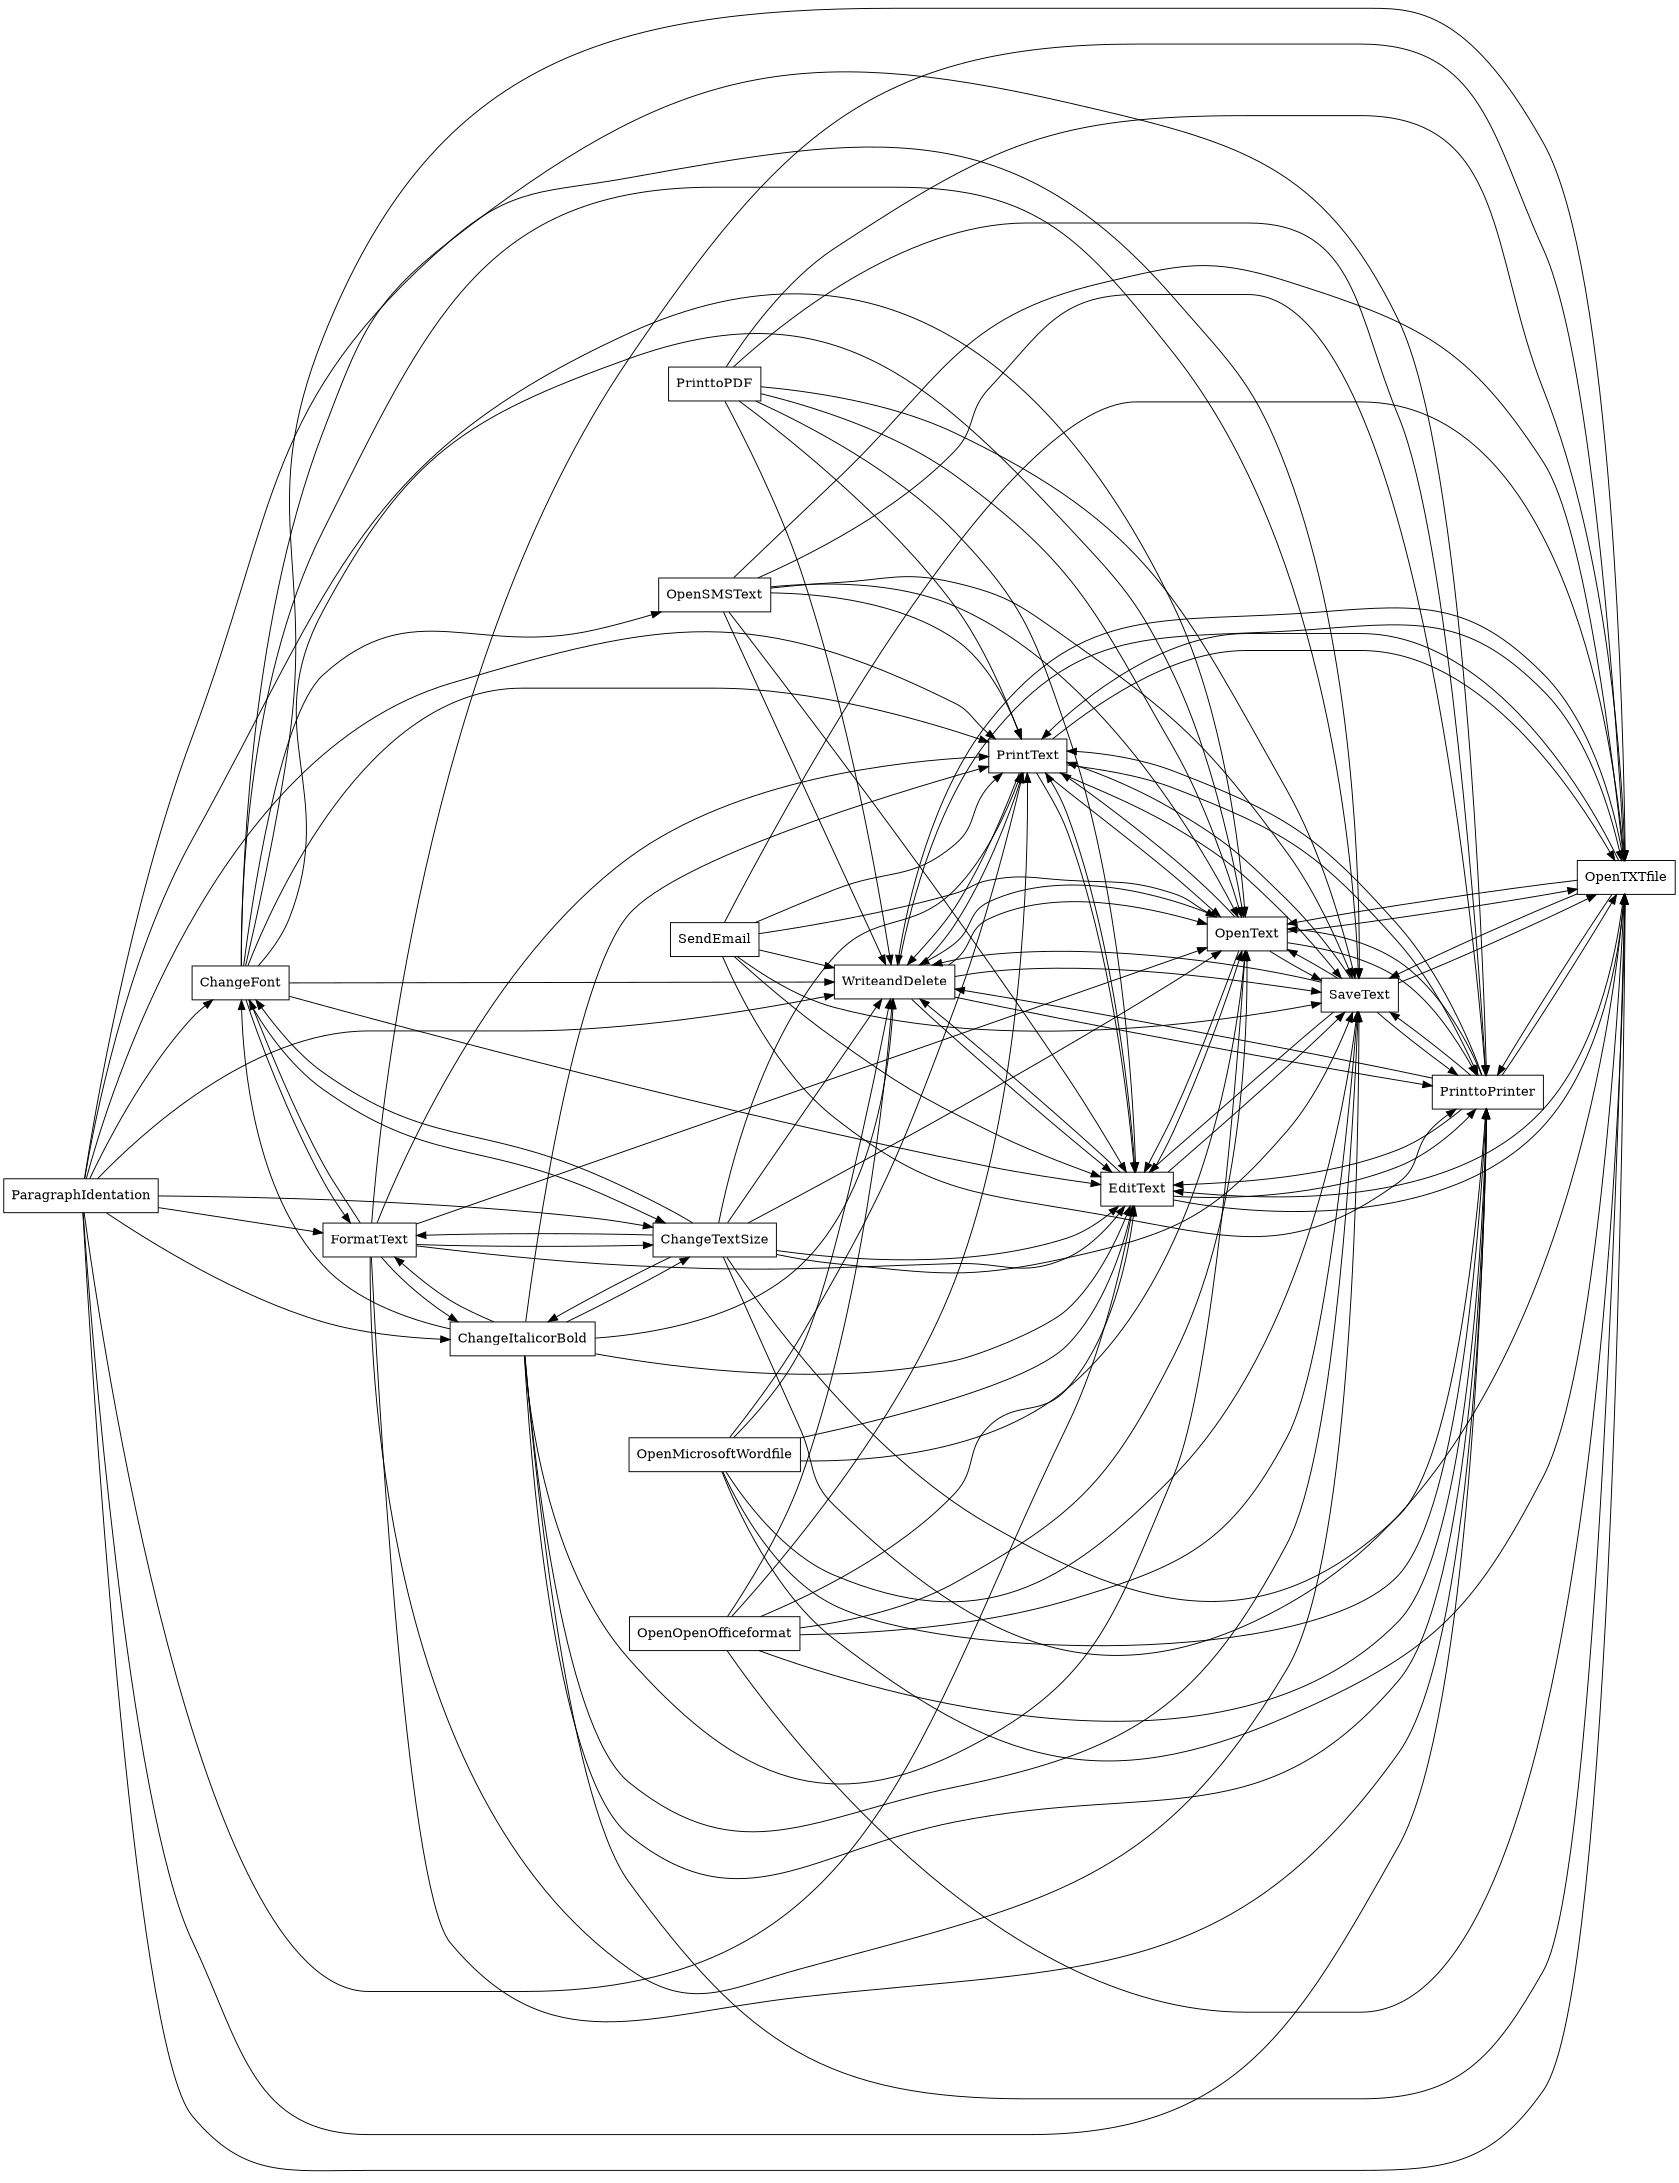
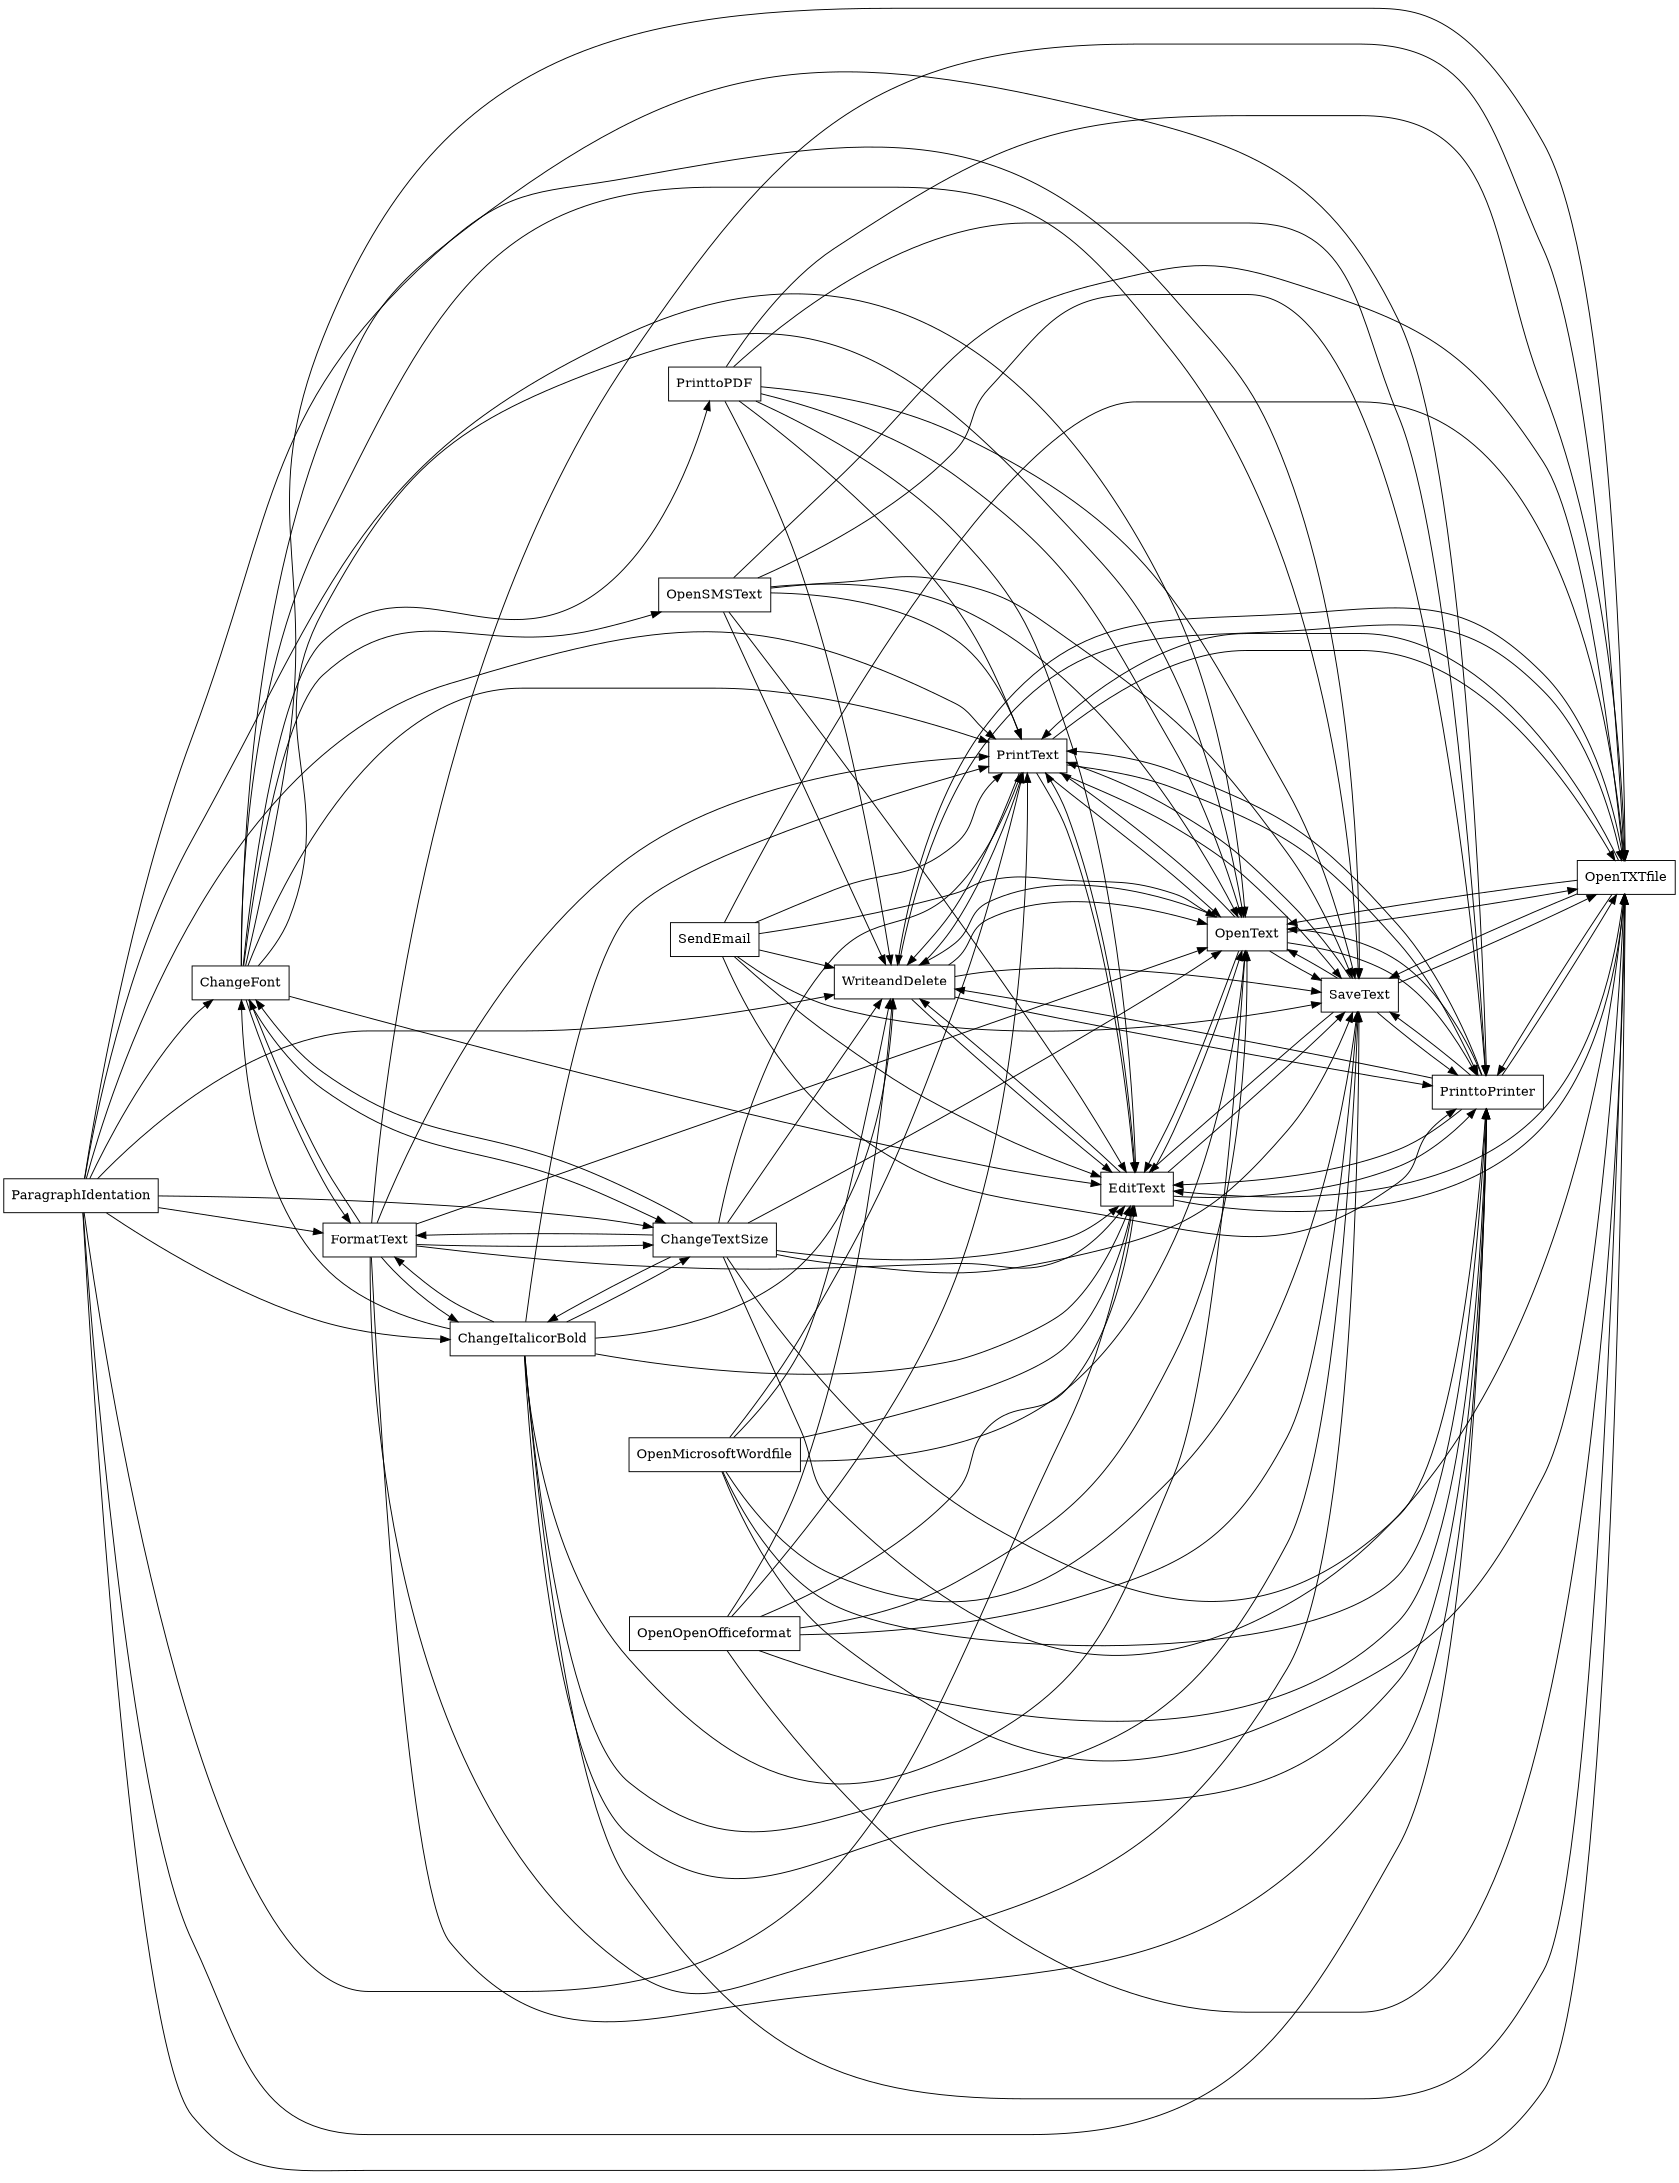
(1132, 954) -> none
(557, 982) -> (398, 608)
